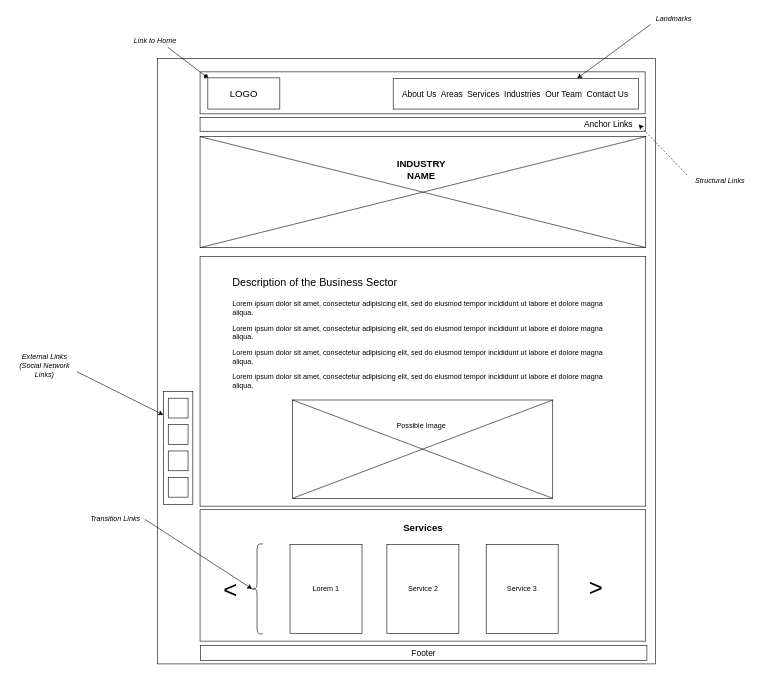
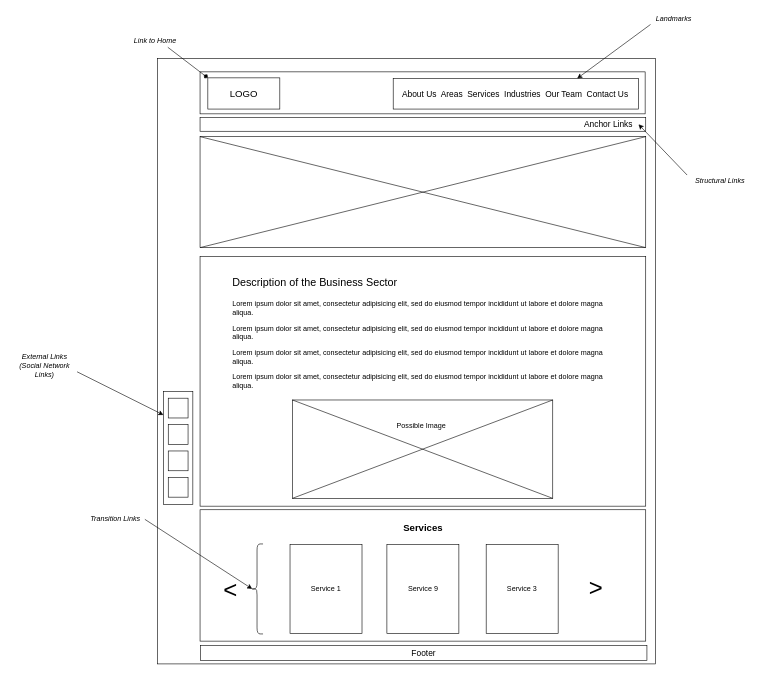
(664, 151) -> (664, 151)
(422, 170) -> none
(326, 589) -> (326, 589)
(423, 589) -> (423, 589)
